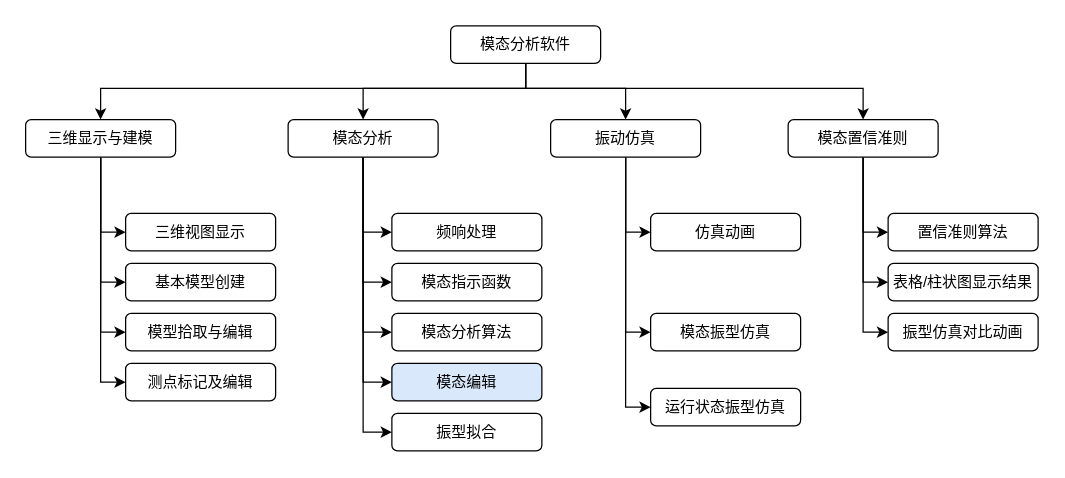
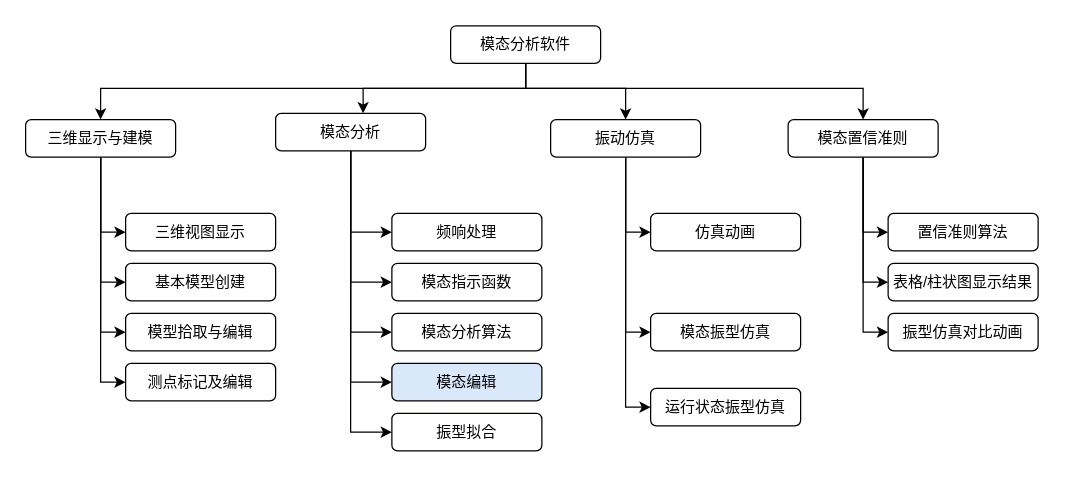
(363, 138) -> (351, 132)
